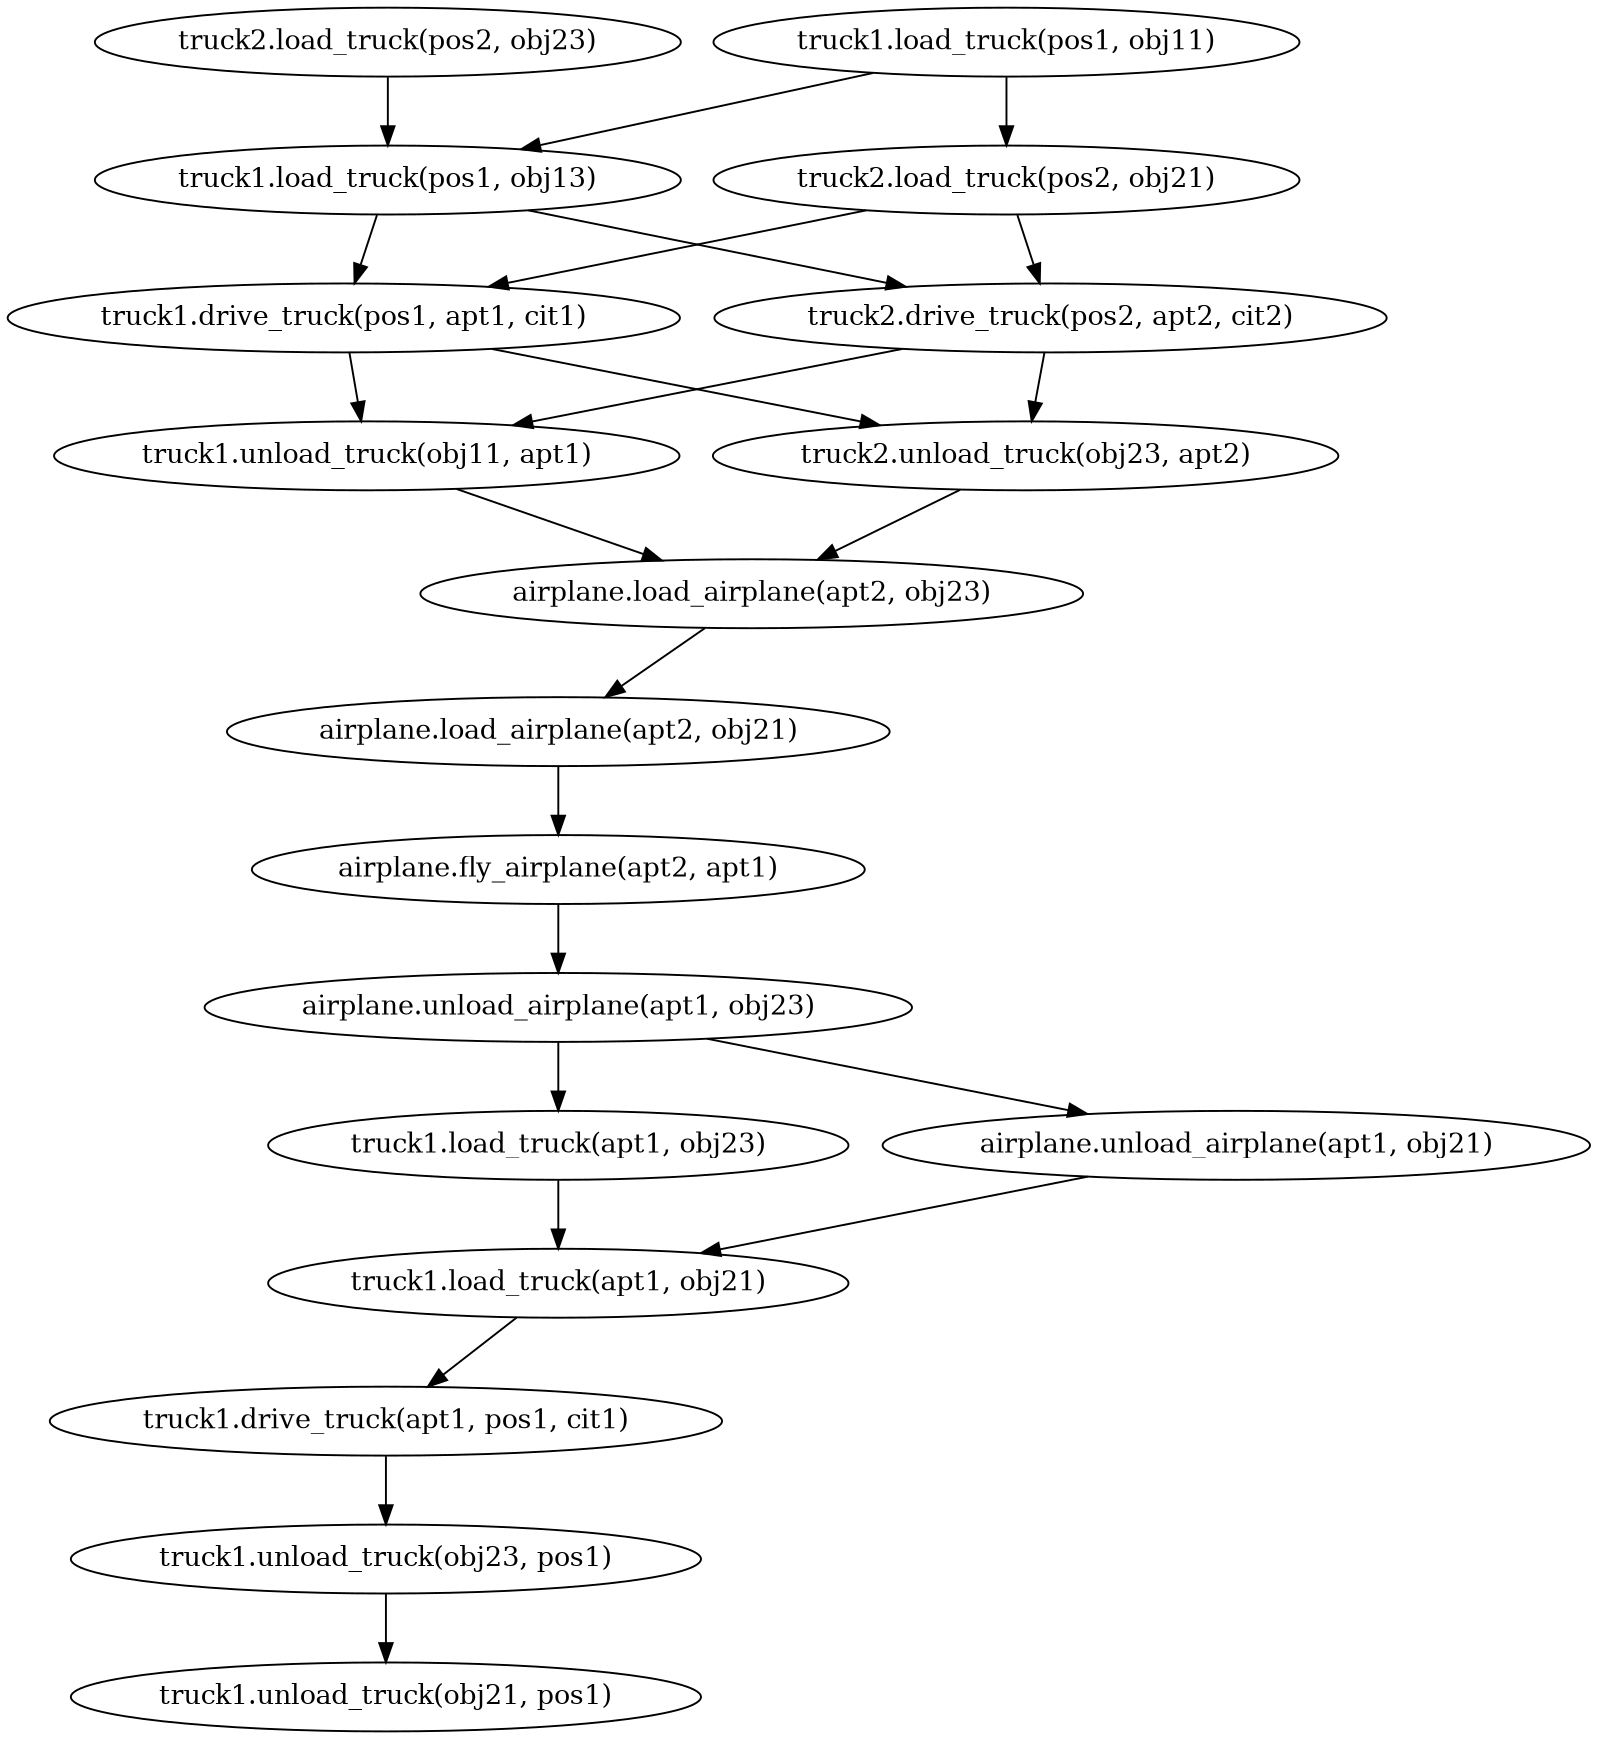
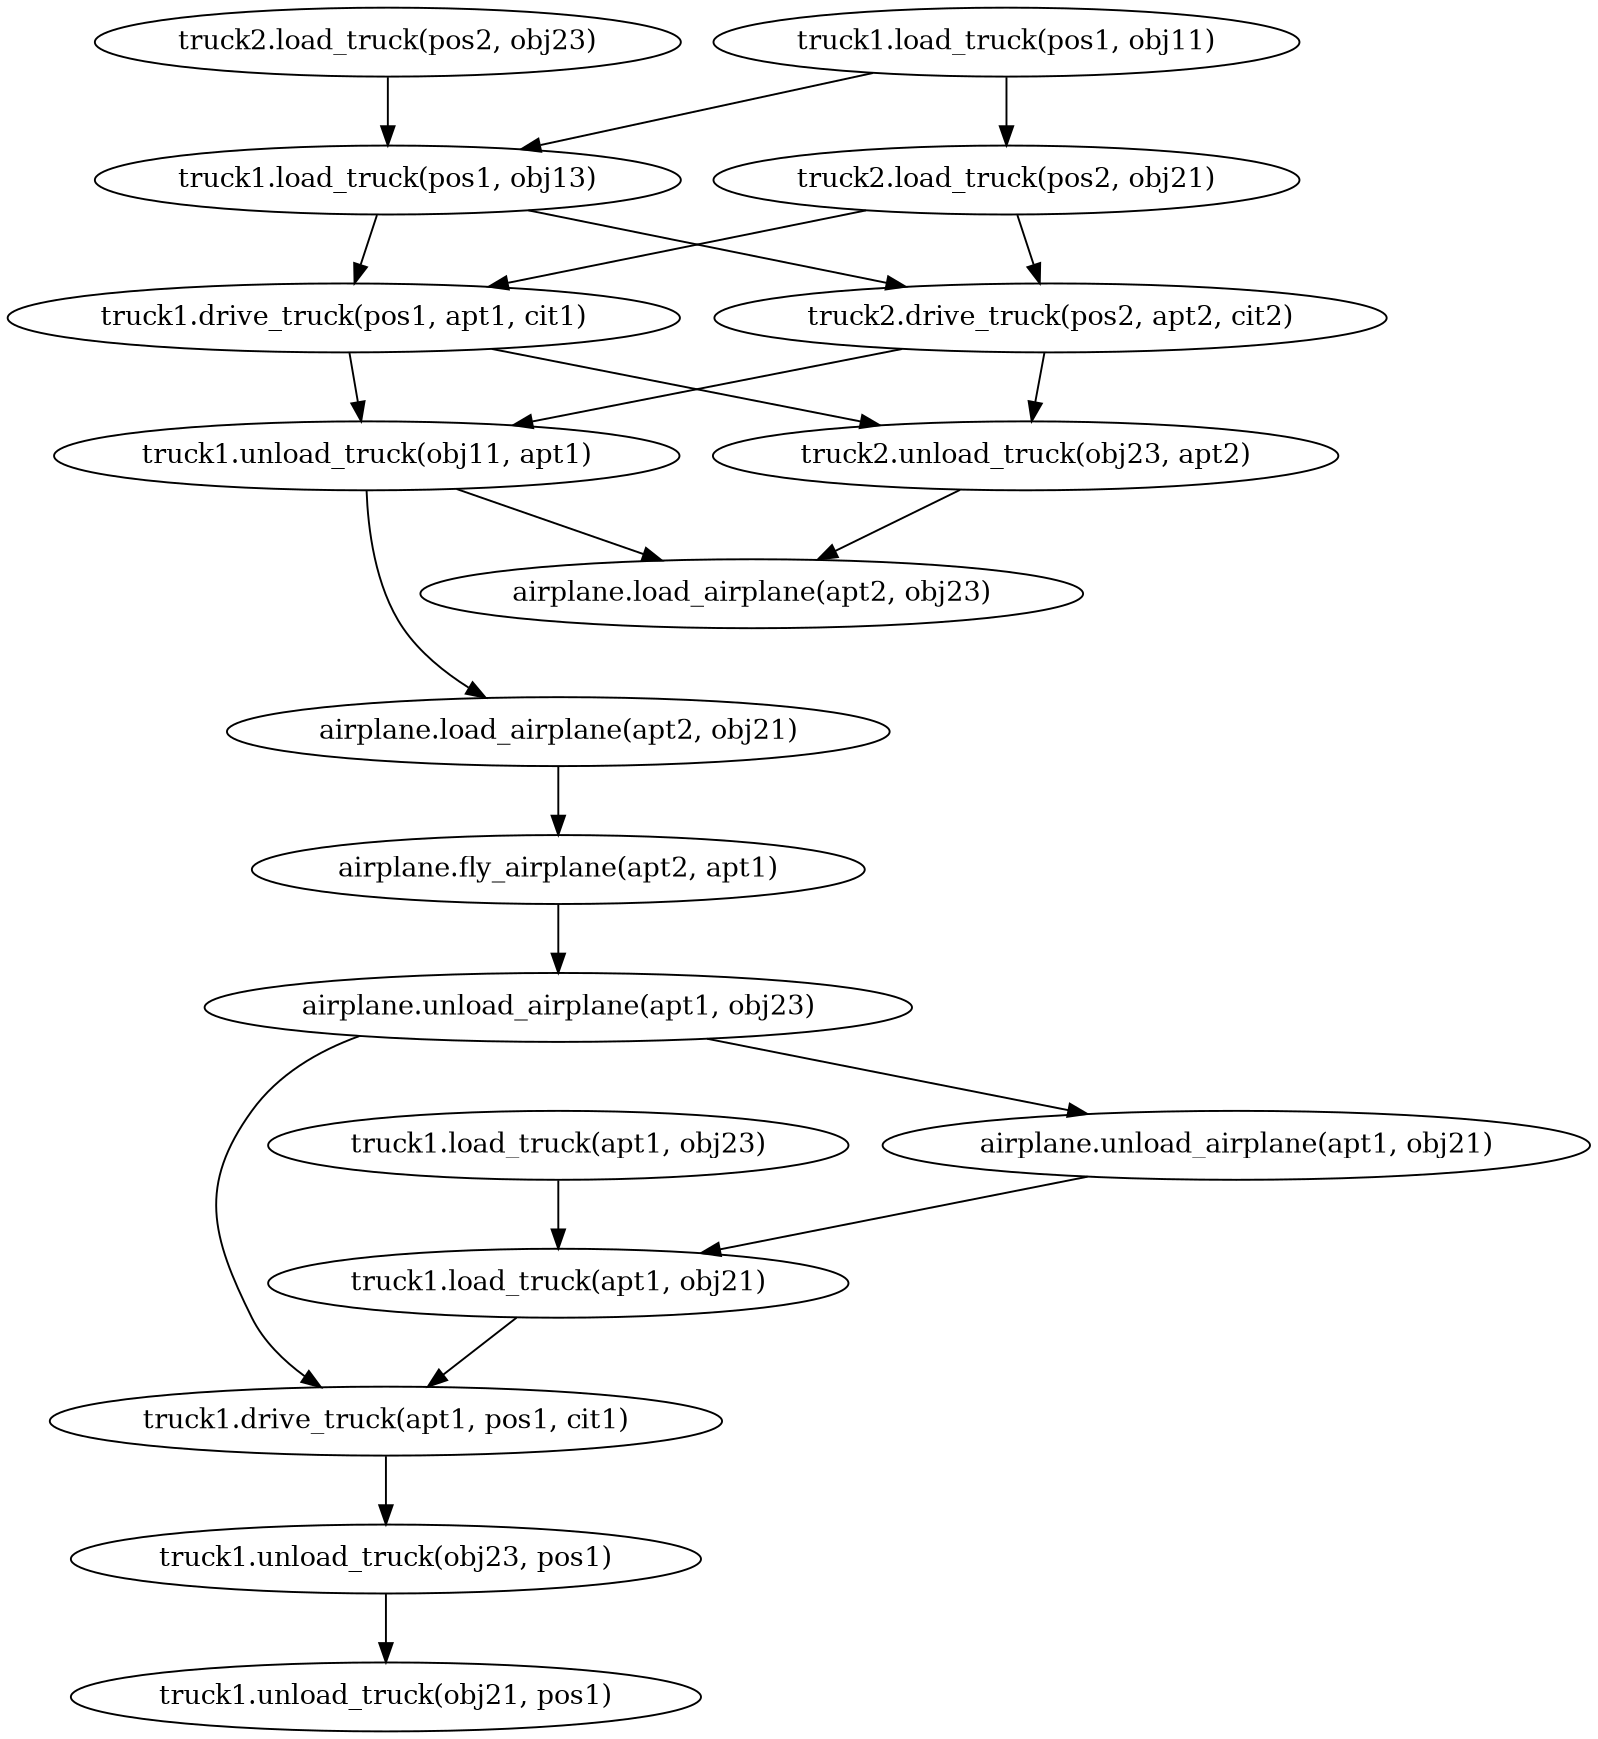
(663, 657) -> (390, 604)
(558, 1067) -> (218, 1187)
